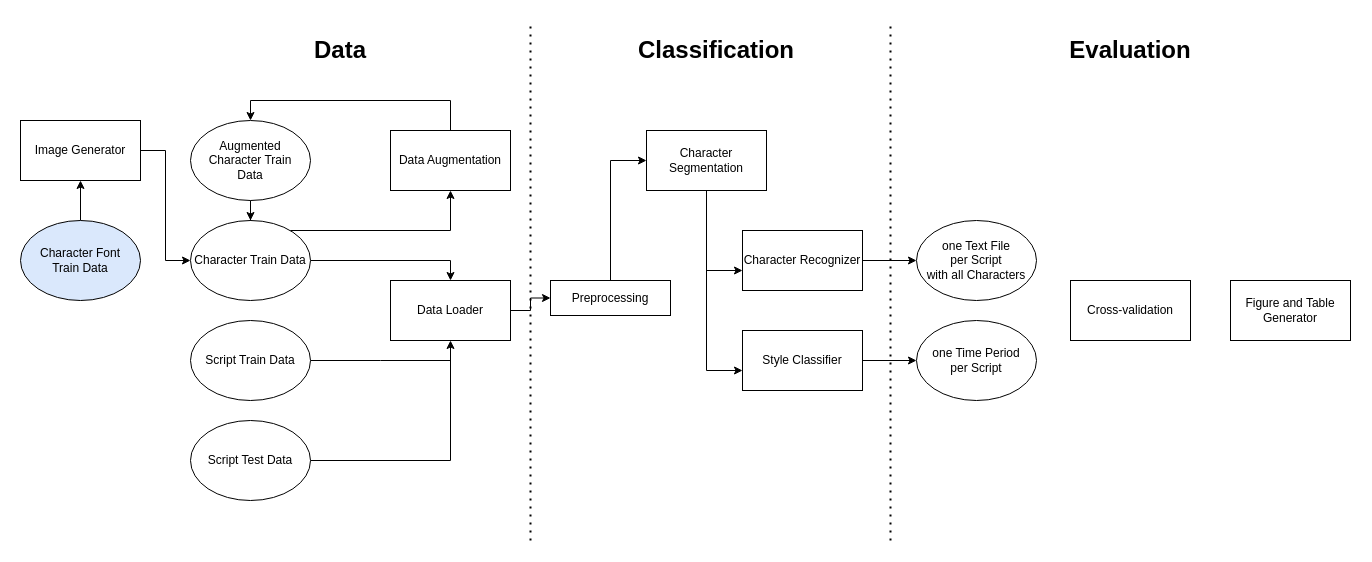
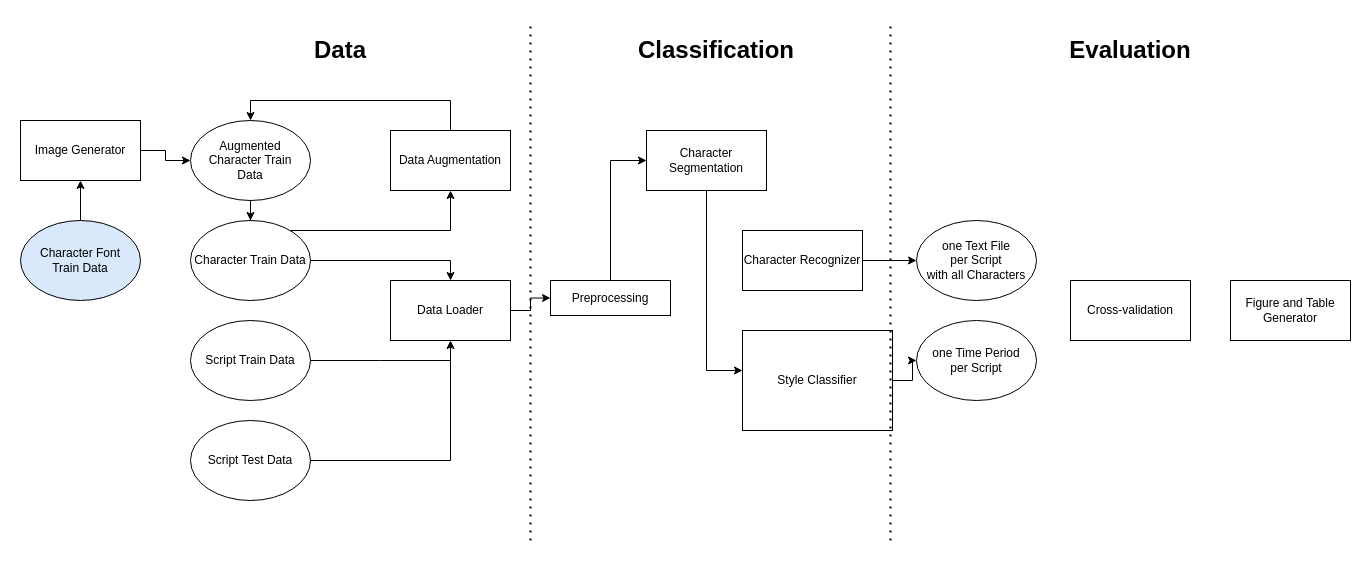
(166, 218) -> (173, 161)
(722, 271) -> none
(803, 361) -> (818, 381)
